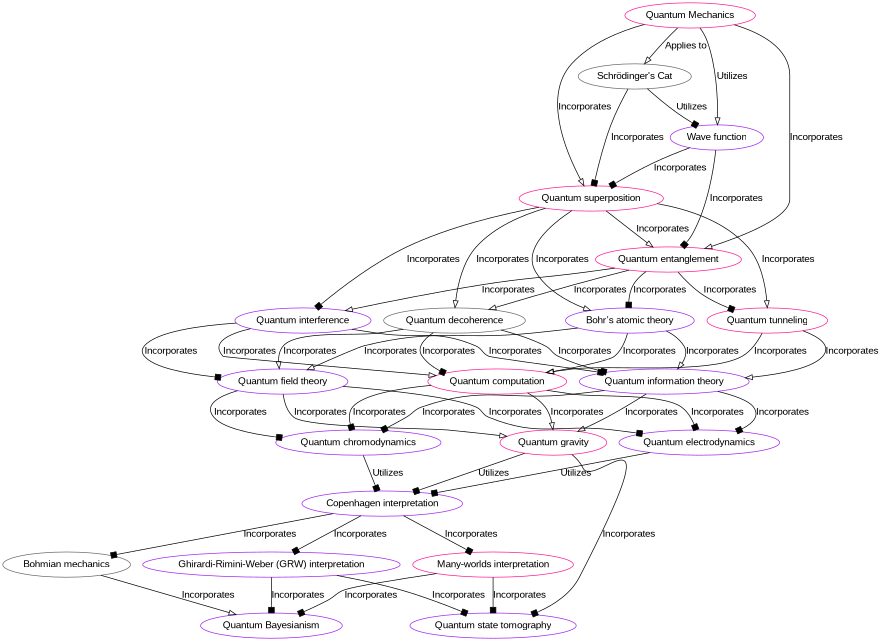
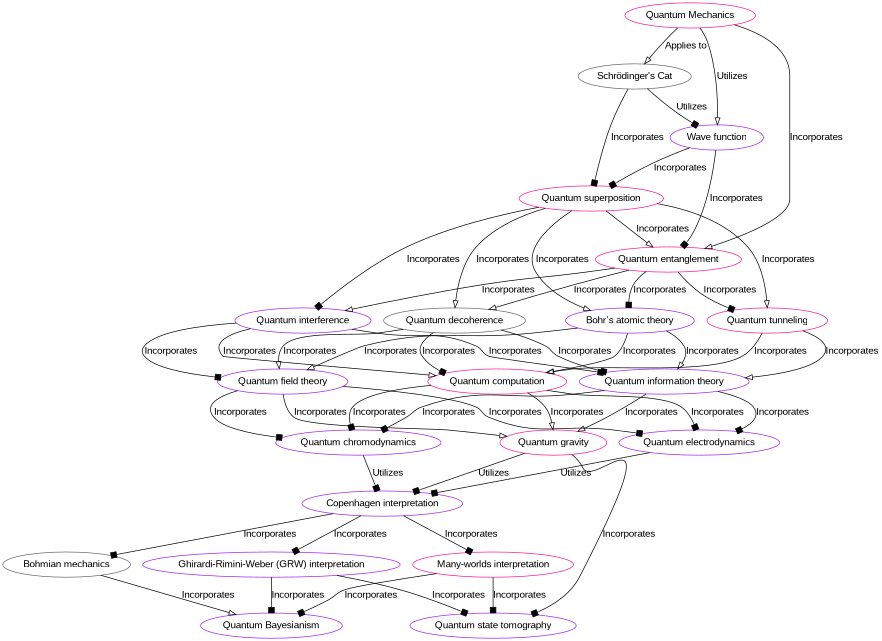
(562, 81) -> none
